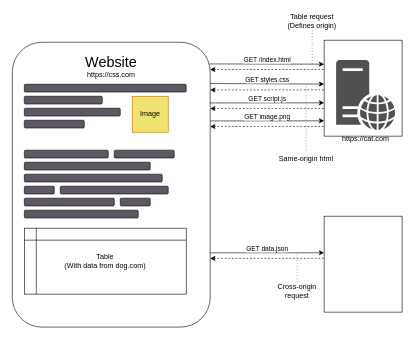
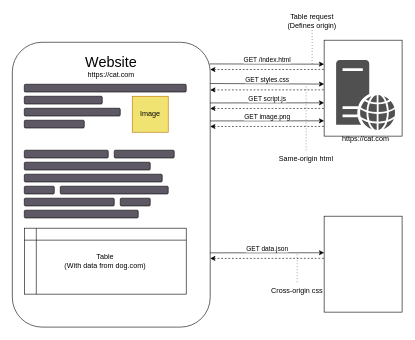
(111, 66) -> (111, 66)
(297, 291) -> (297, 291)
